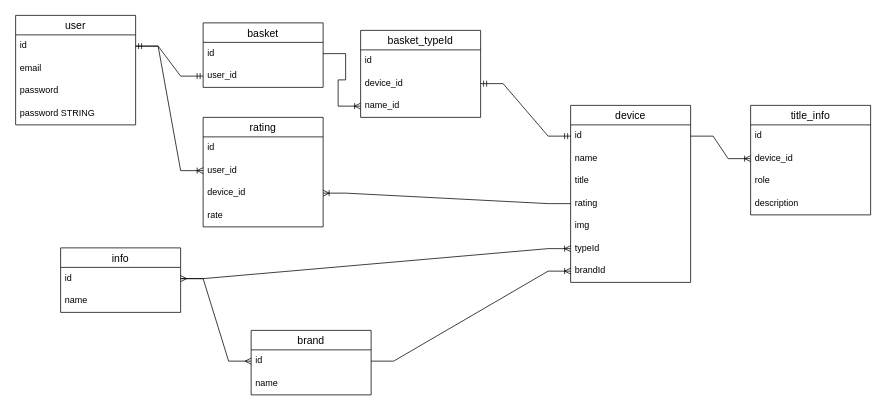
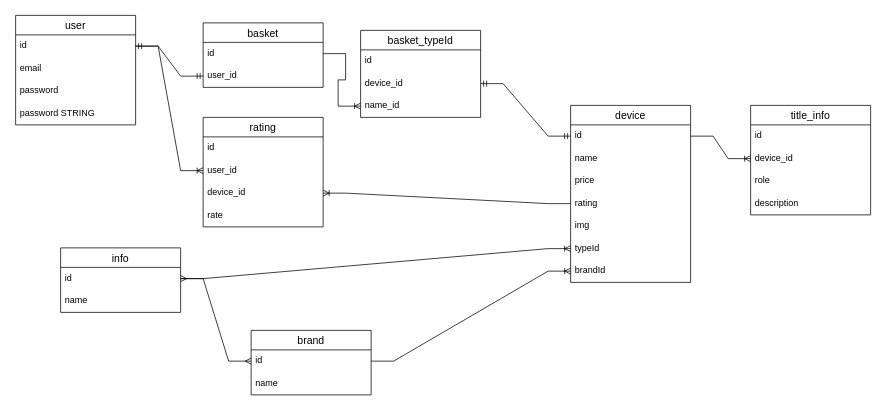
(585, 180) -> (586, 180)
